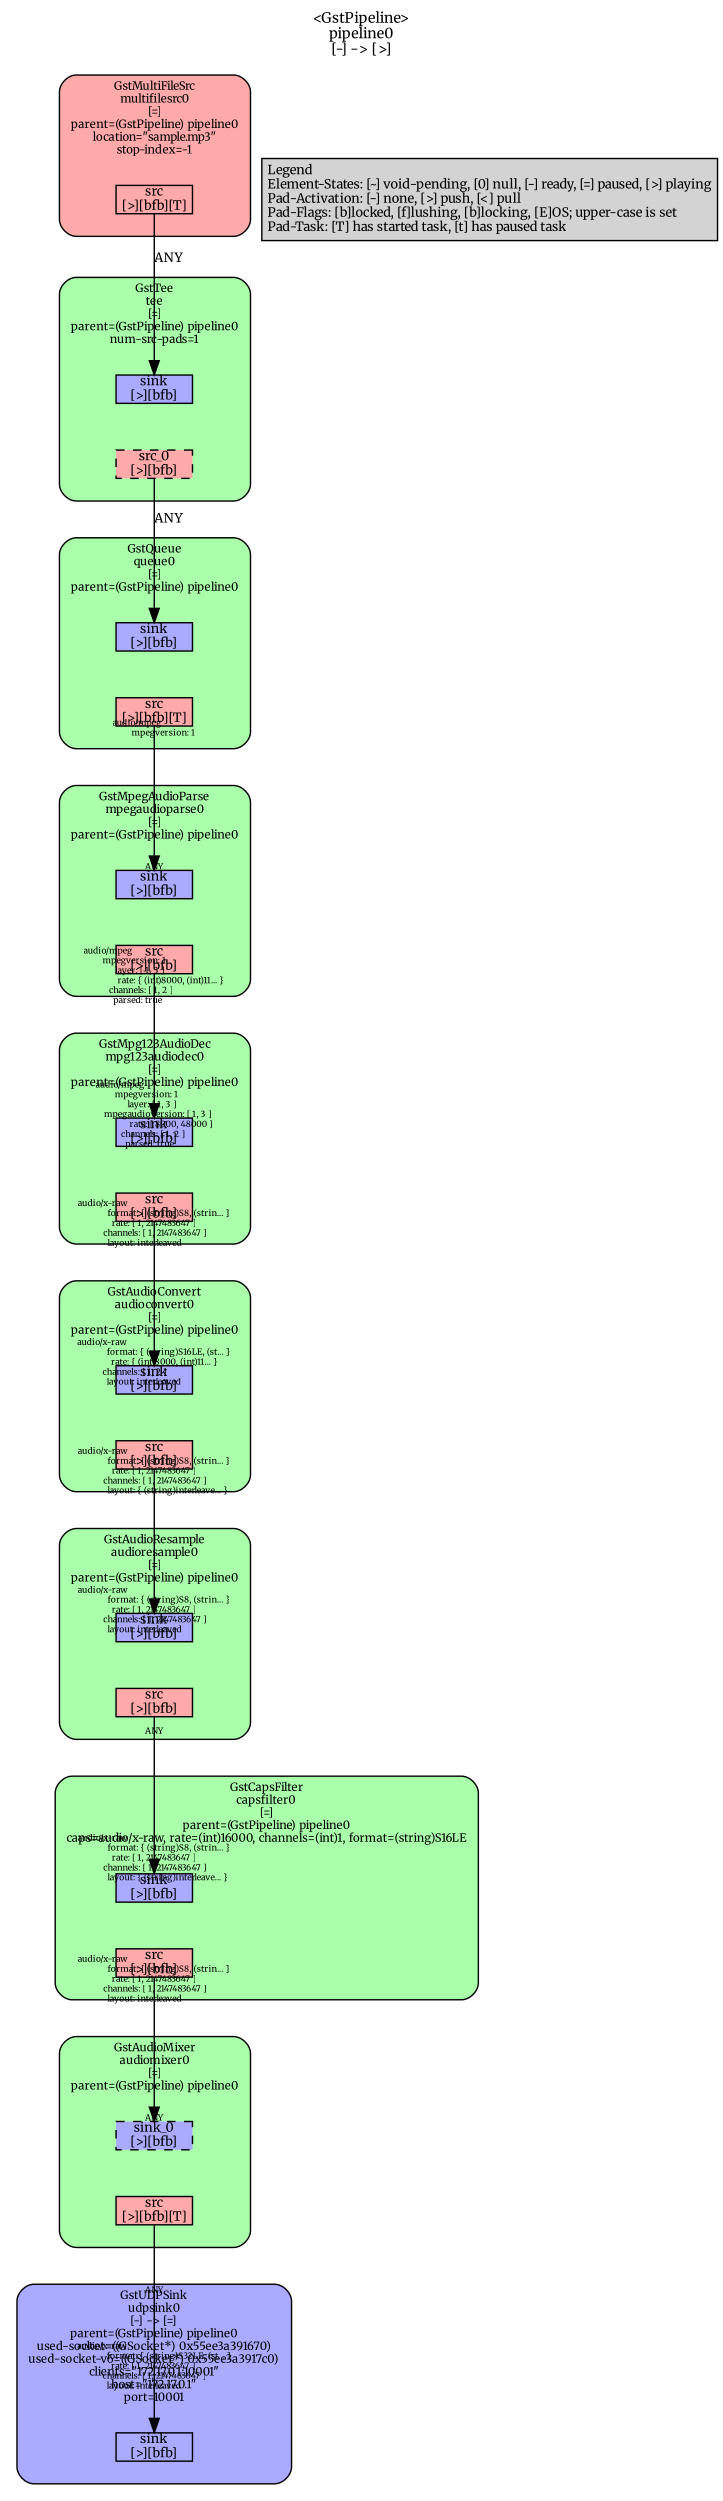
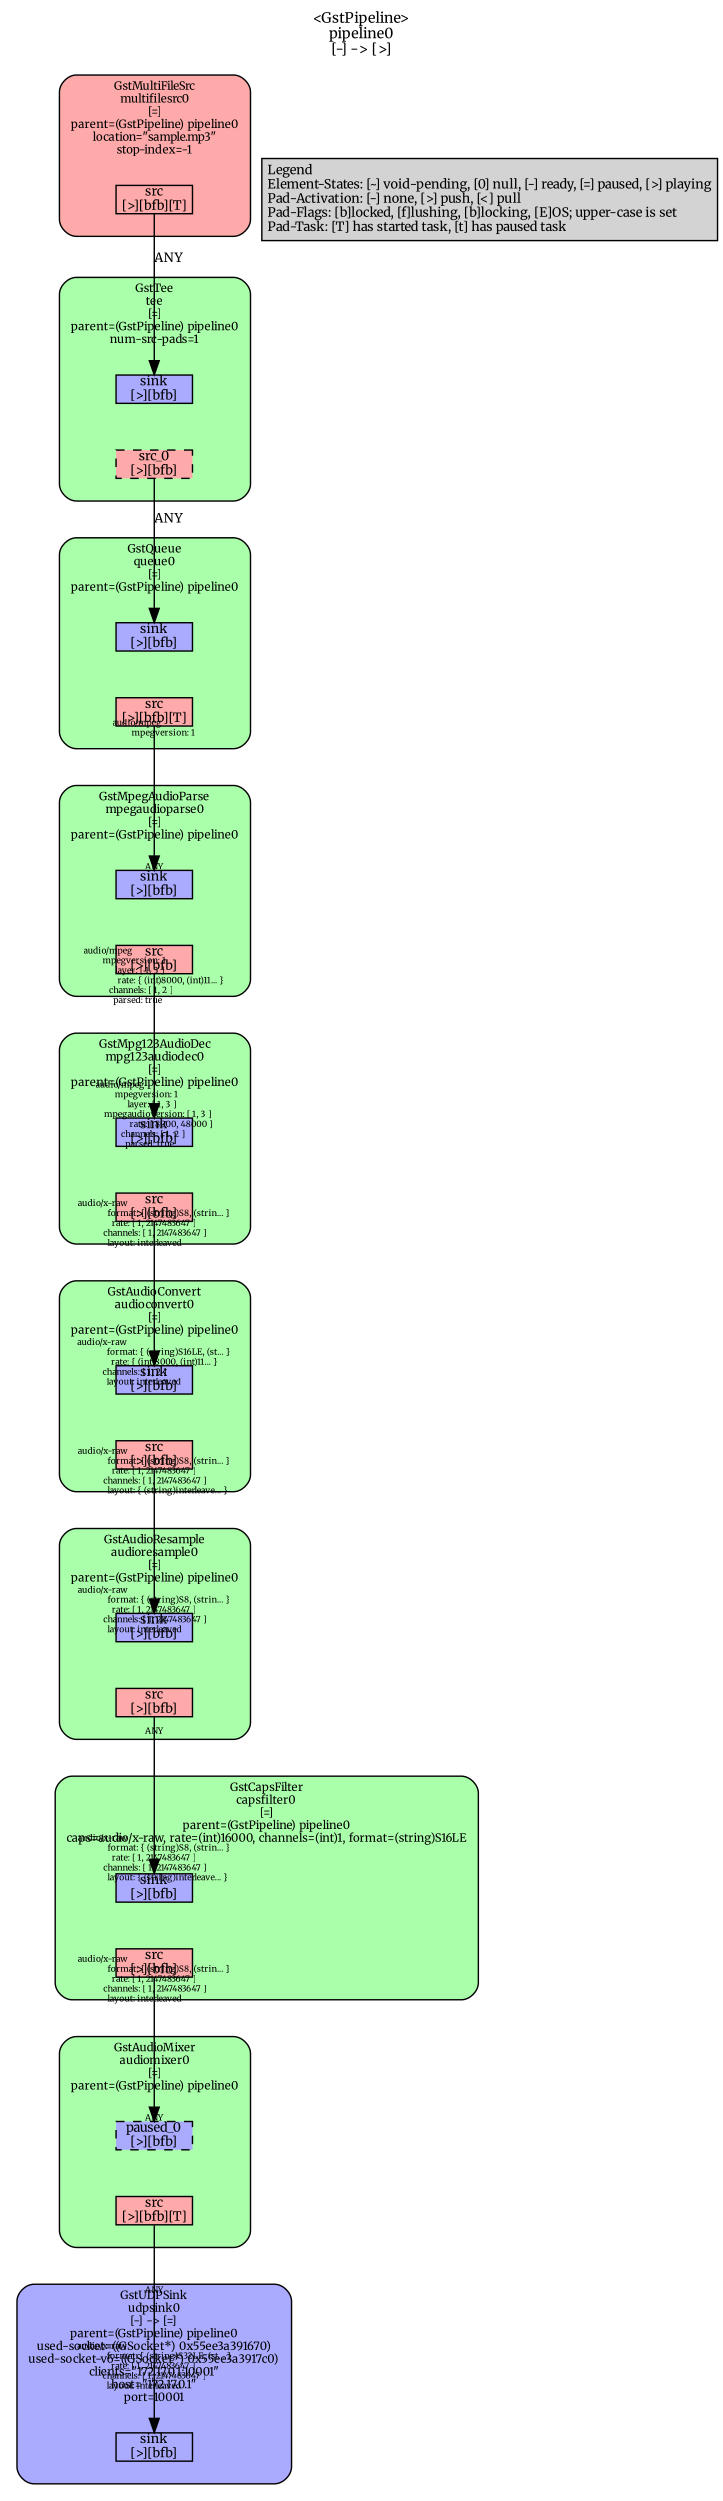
(154, 2136) -> (154, 2136)
